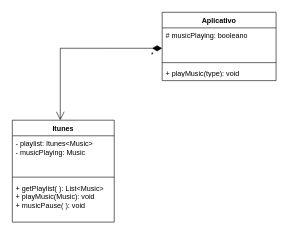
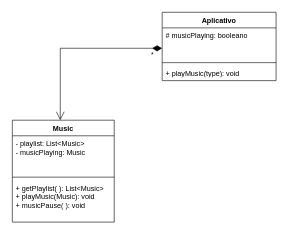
(63, 129) -> (63, 129)
(60, 149) -> (55, 149)
